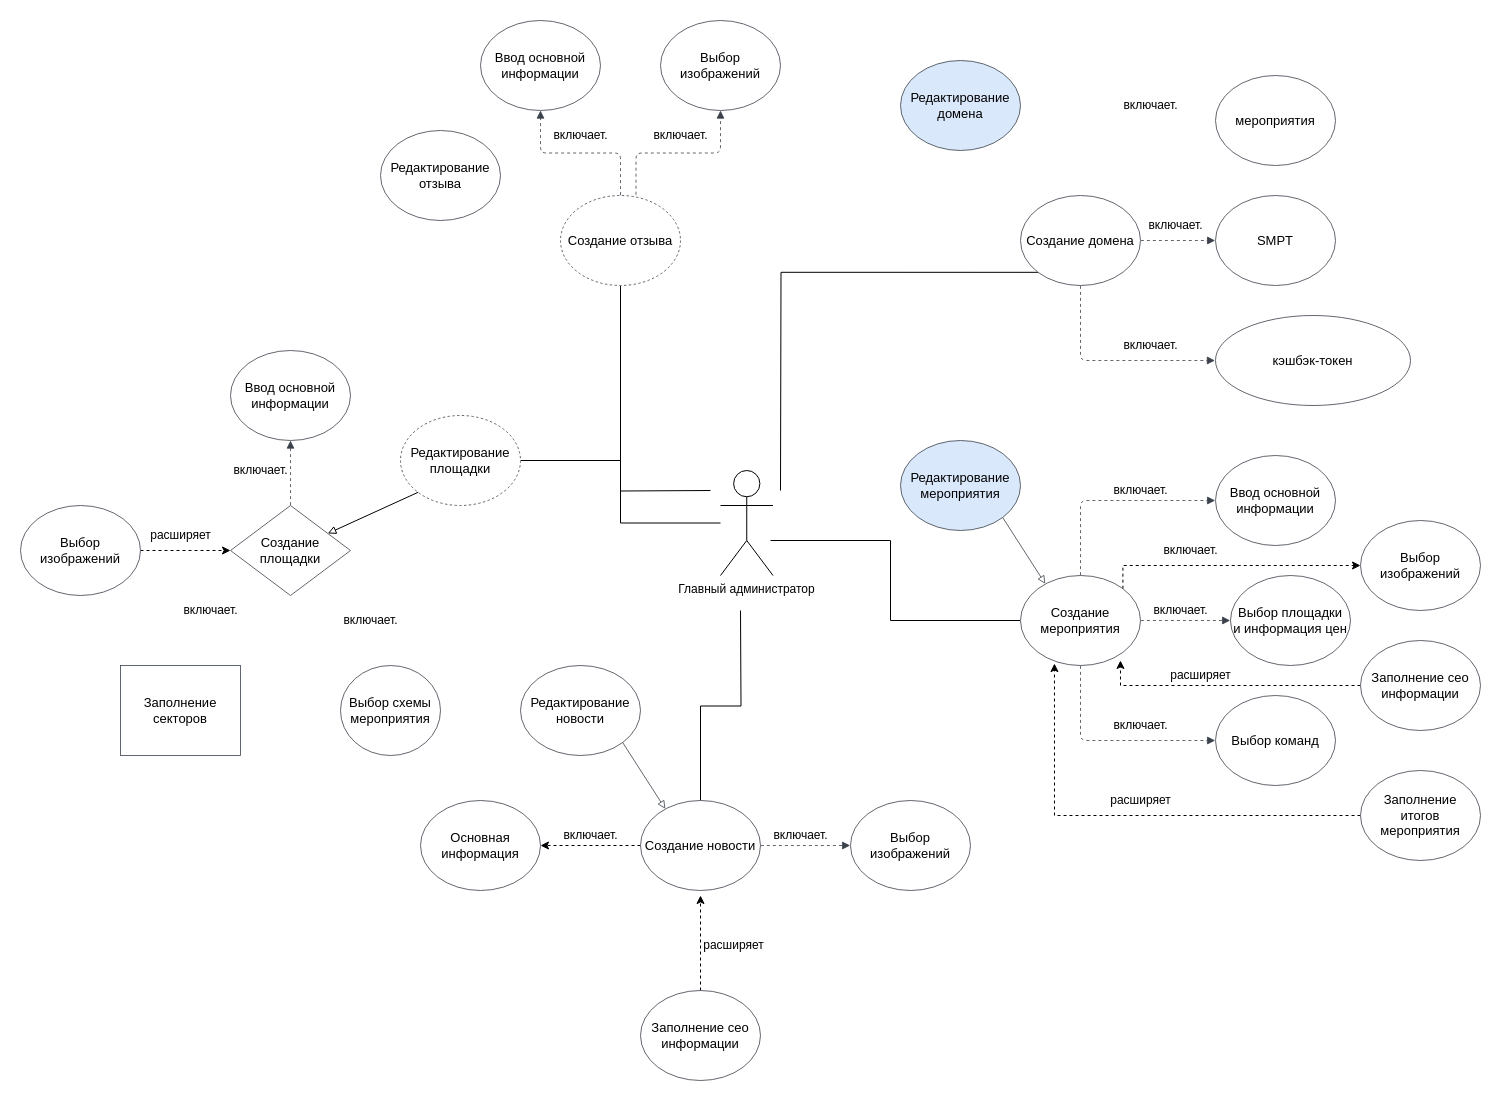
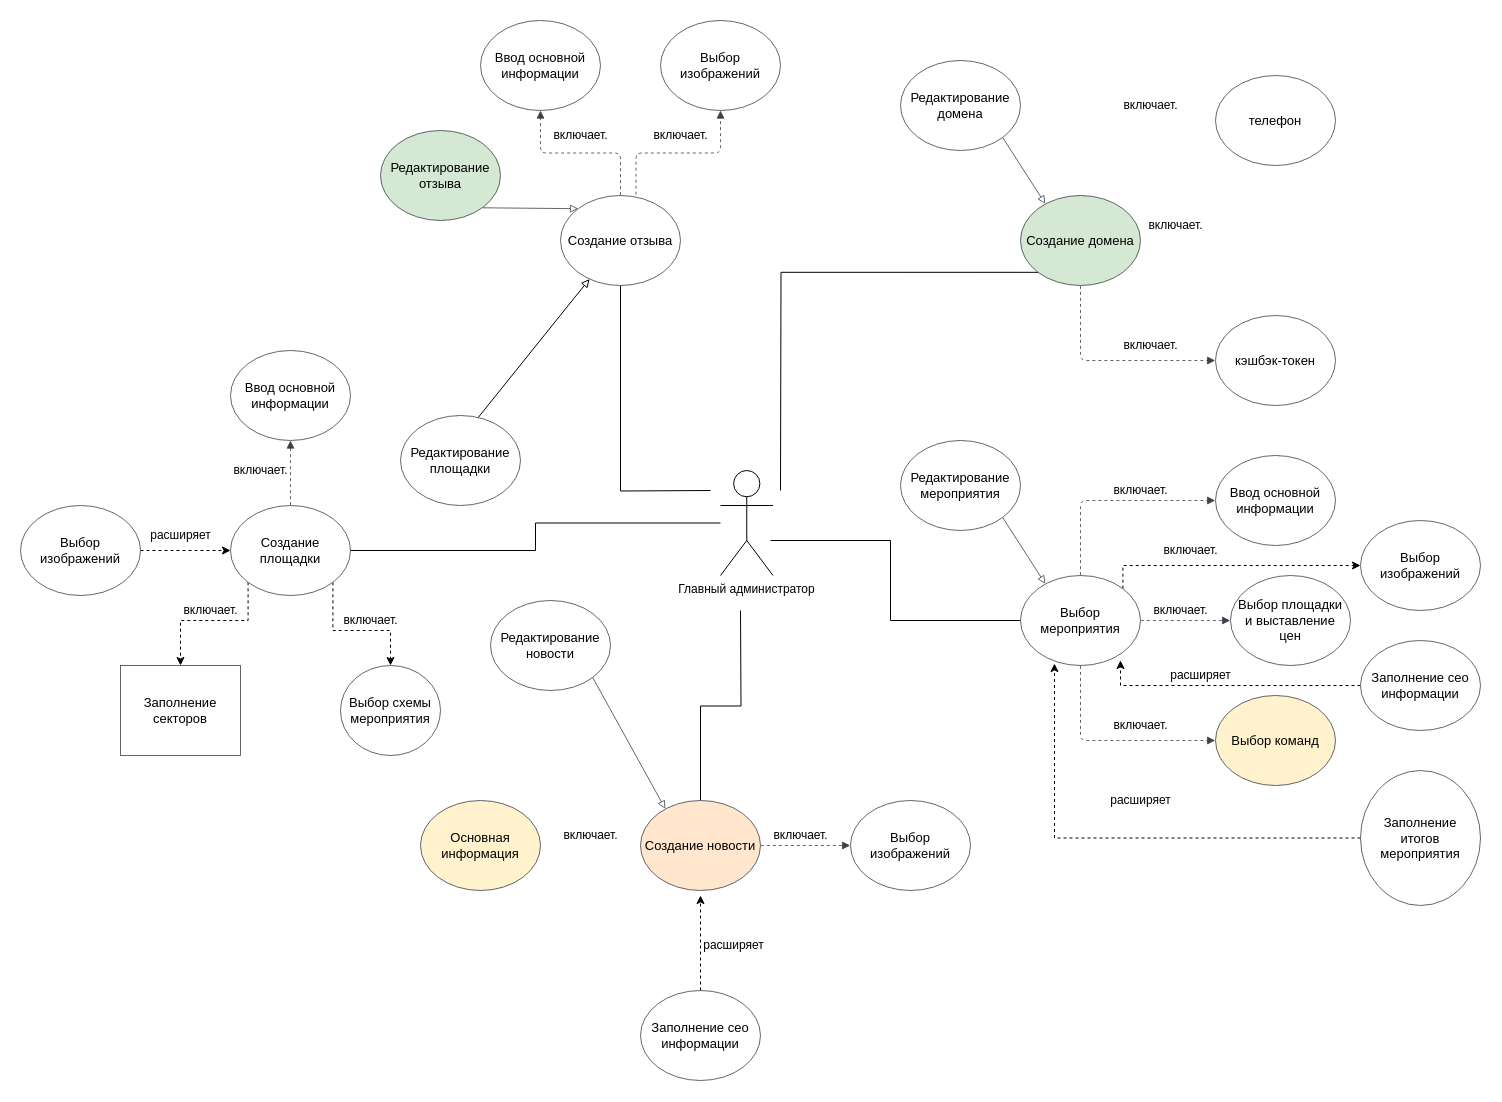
(961, 106) -> (961, 106)
(1276, 121) -> (1276, 121)
none -> (1022, 168)
(441, 176) -> (441, 176)
none -> (526, 208)
(621, 241) -> (621, 241)
(1081, 241) -> (1081, 241)
(1174, 241) -> none
(1276, 241) -> none
(1313, 361) -> (1276, 361)
(461, 461) -> (461, 461)
(570, 461) -> (501, 551)
(961, 486) -> (961, 486)
(377, 511) -> (531, 352)
(291, 551) -> (291, 551)
none -> (215, 621)
(1081, 621) -> (1081, 621)
(1291, 621) -> (1291, 621)
none -> (351, 631)
(581, 711) -> (551, 646)
(1276, 741) -> (1276, 741)
(1421, 816) -> (1421, 838)
(481, 846) -> (481, 846)
(594, 846) -> none
(701, 846) -> (701, 846)
